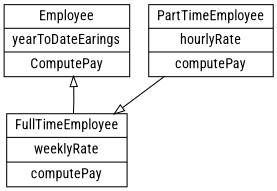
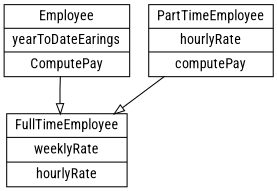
(74, 100) -> (60, 90)
(67, 174) -> (67, 174)
